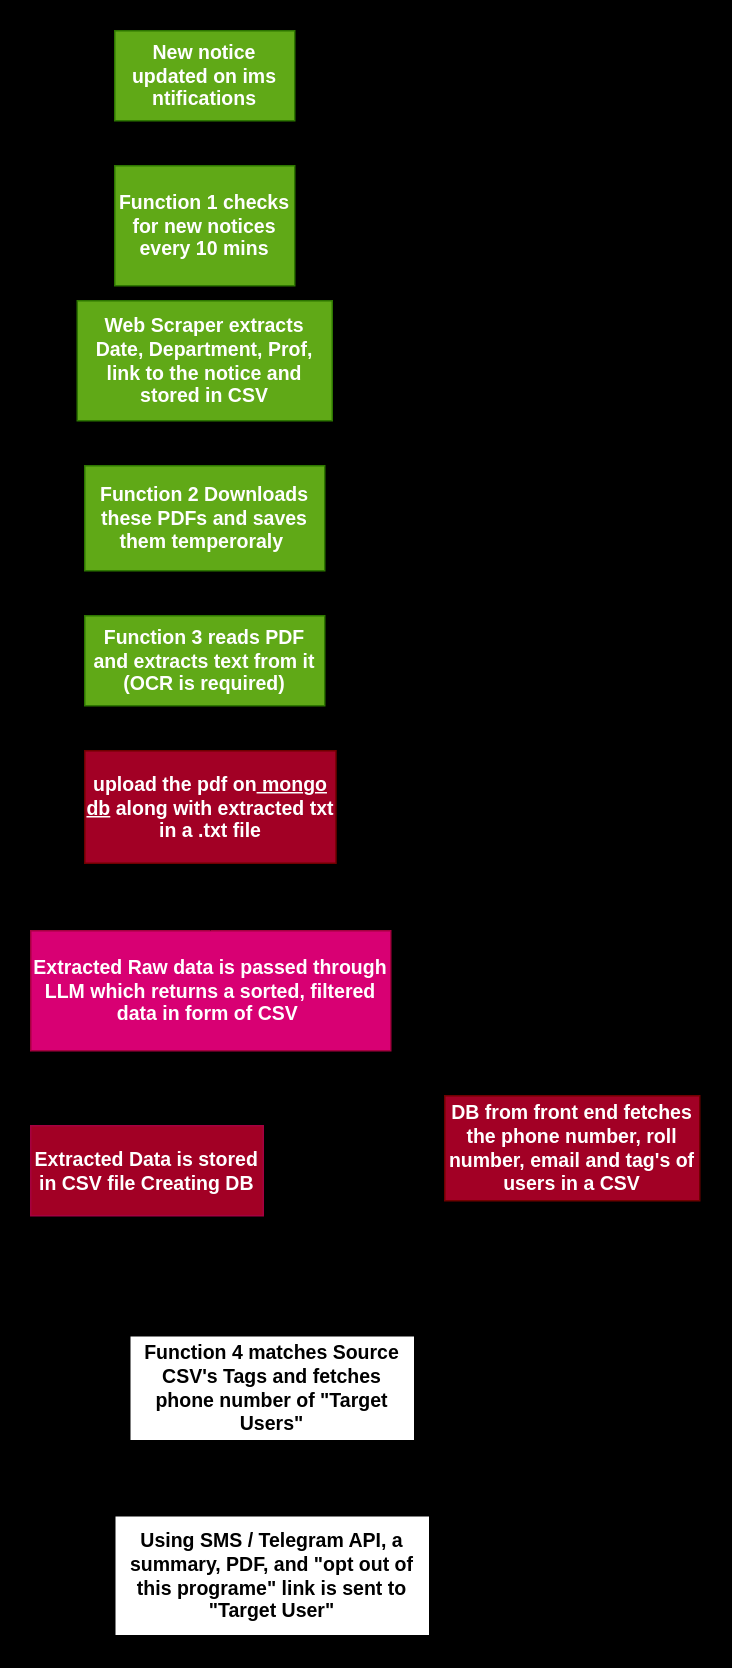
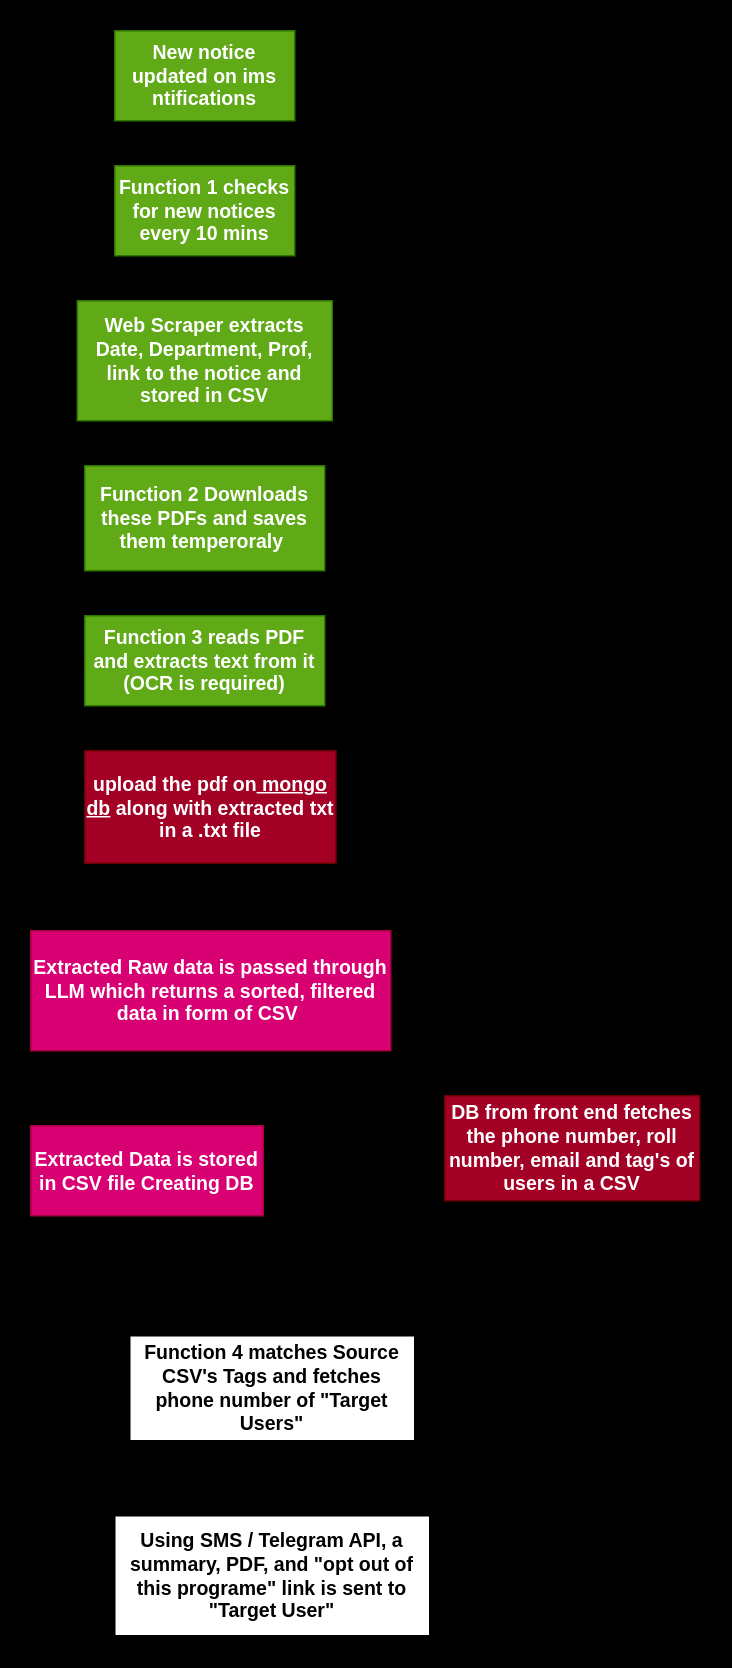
(205, 226) -> (205, 211)
(147, 1171) -> (147, 1171)
